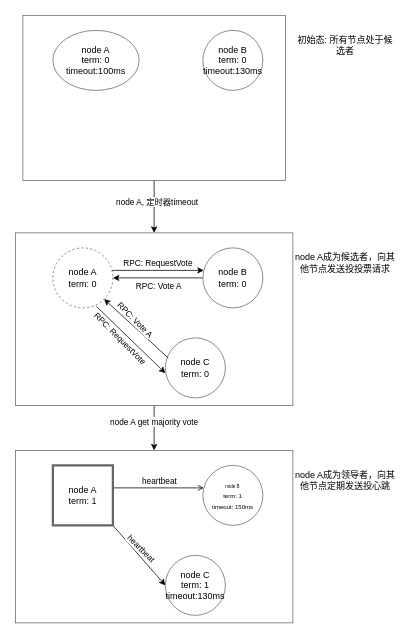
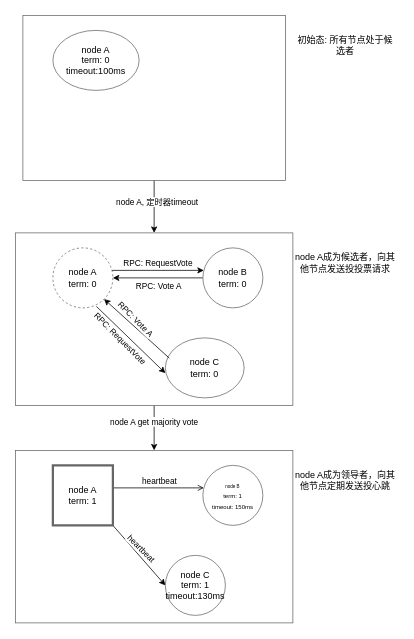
(233, 60) -> none
(195, 368) -> (205, 368)
